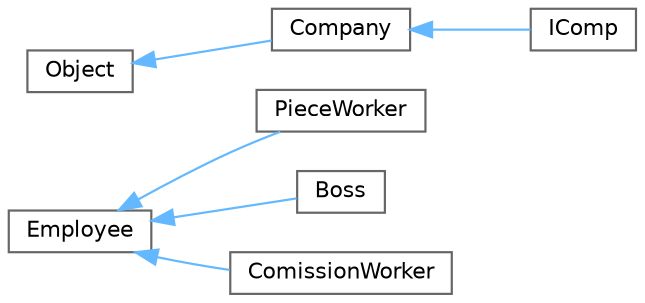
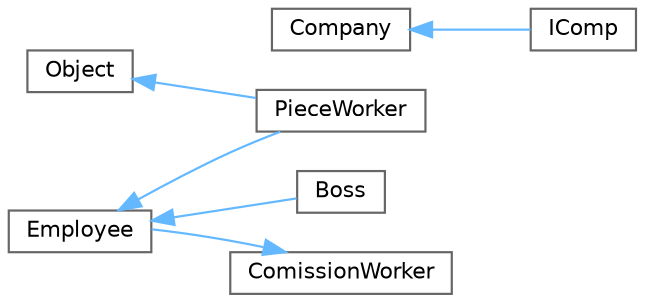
(213, 50) -> (205, 90)
(193, 264) -> (208, 237)
